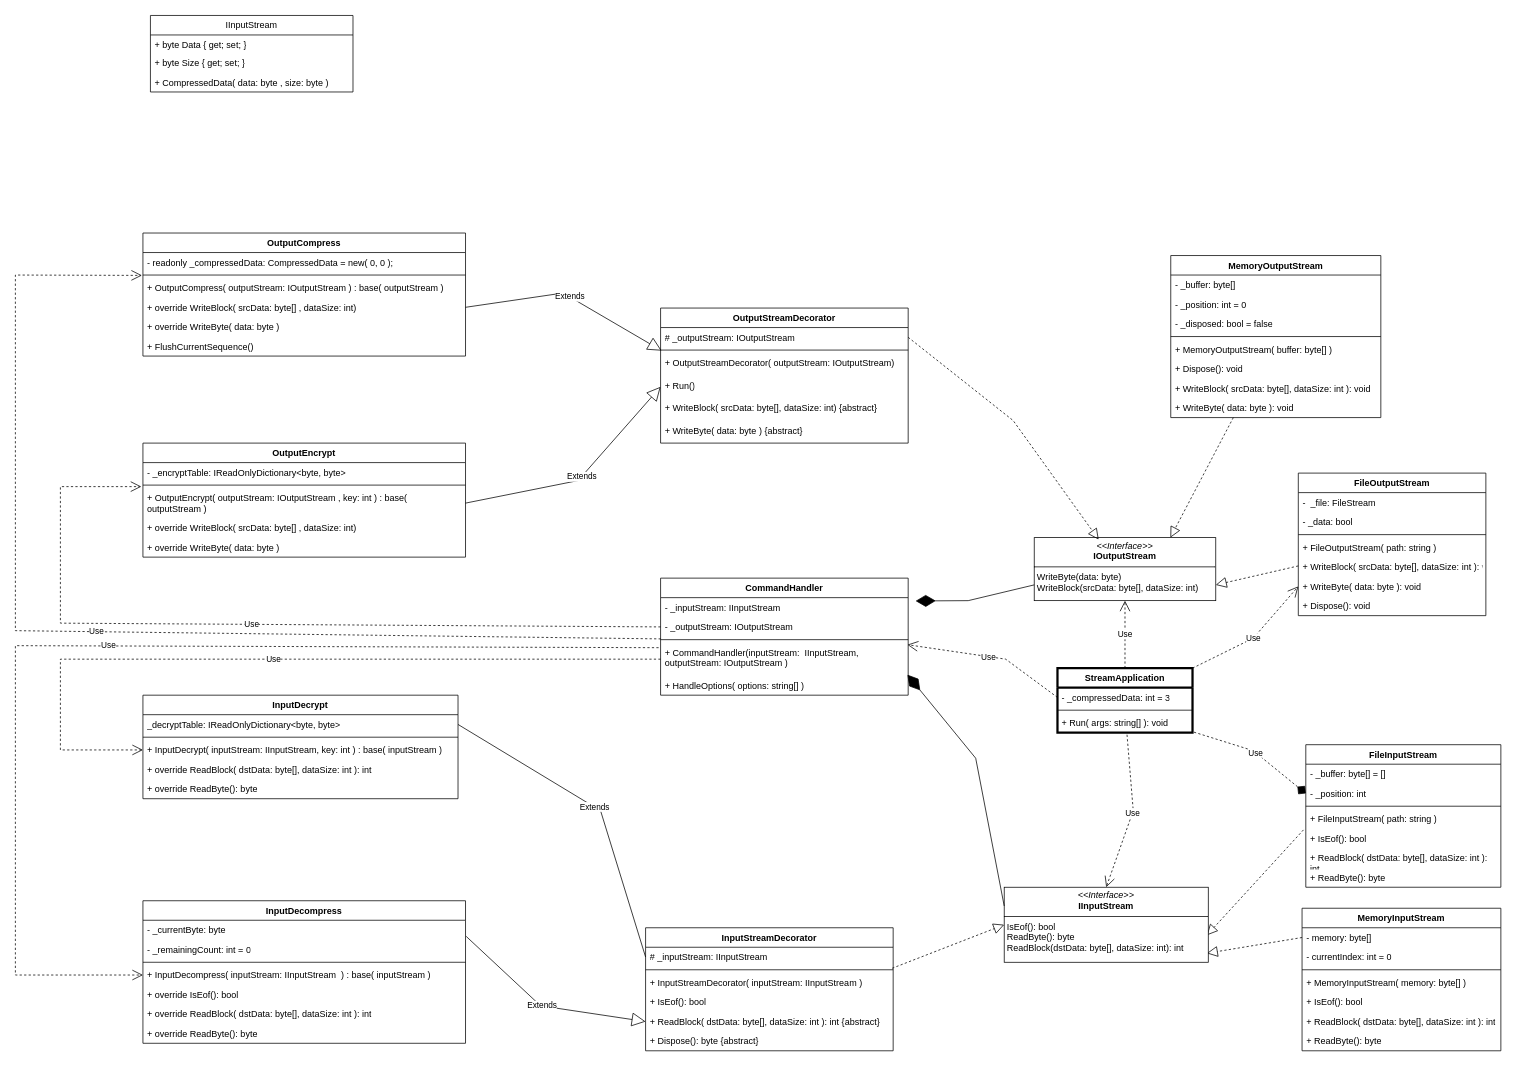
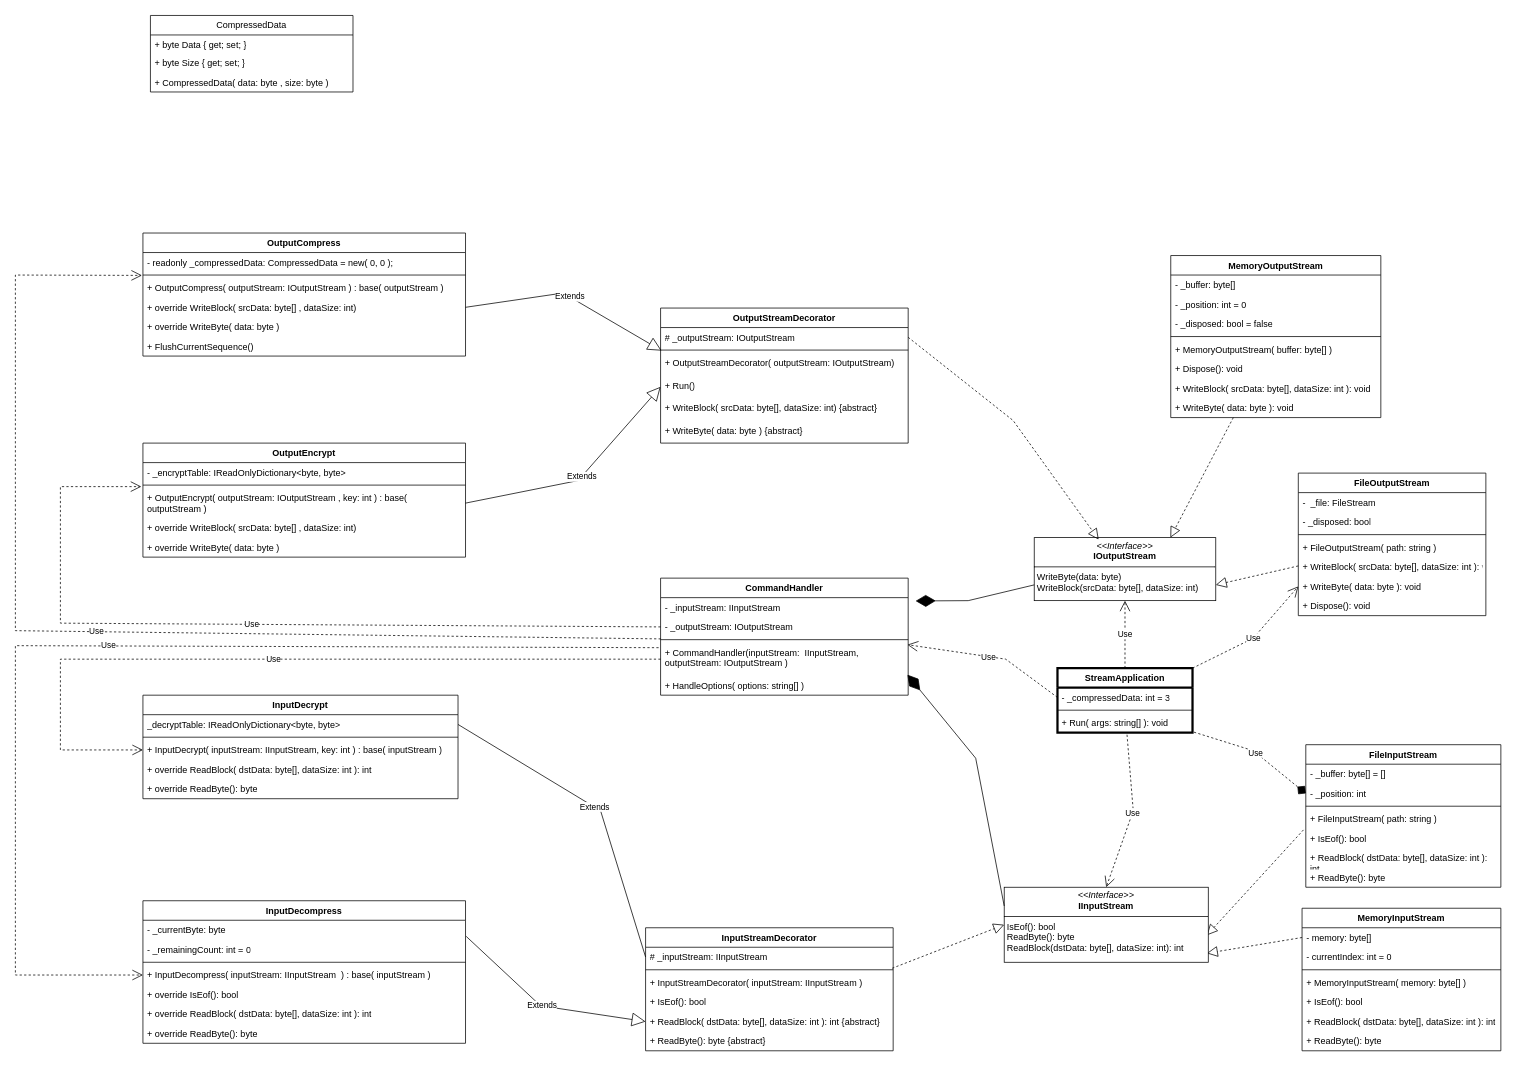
(252, 25) -> (252, 25)
(1330, 523) -> (1339, 523)
(715, 1042) -> (718, 1042)
